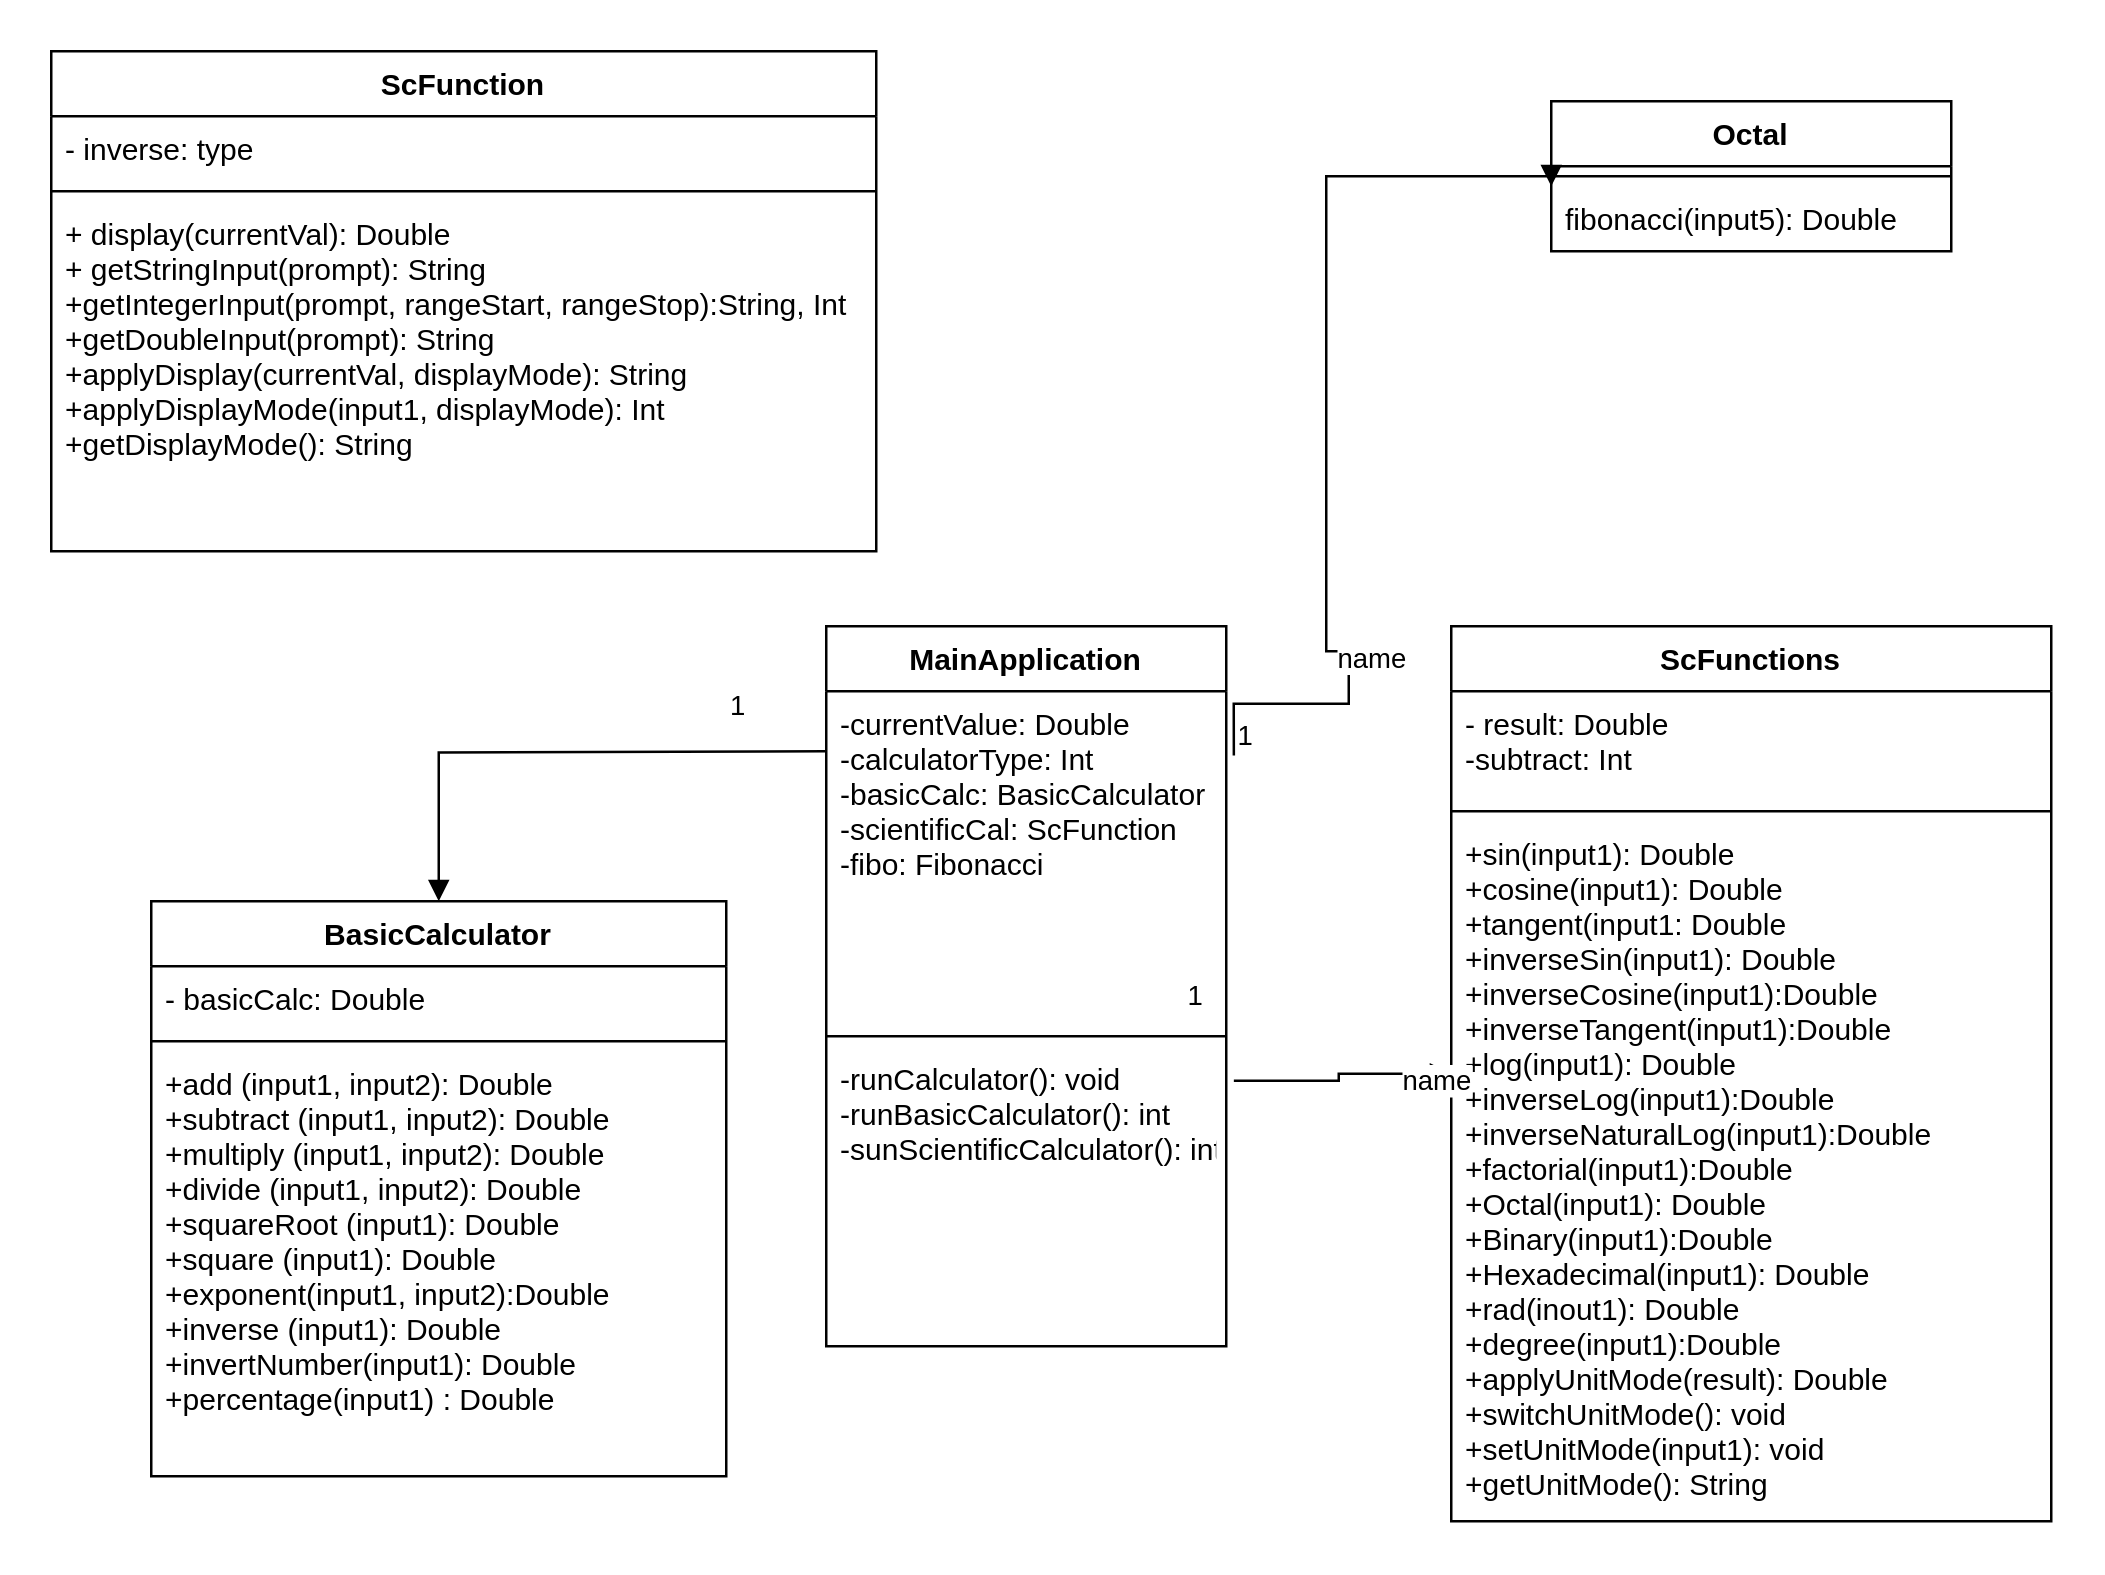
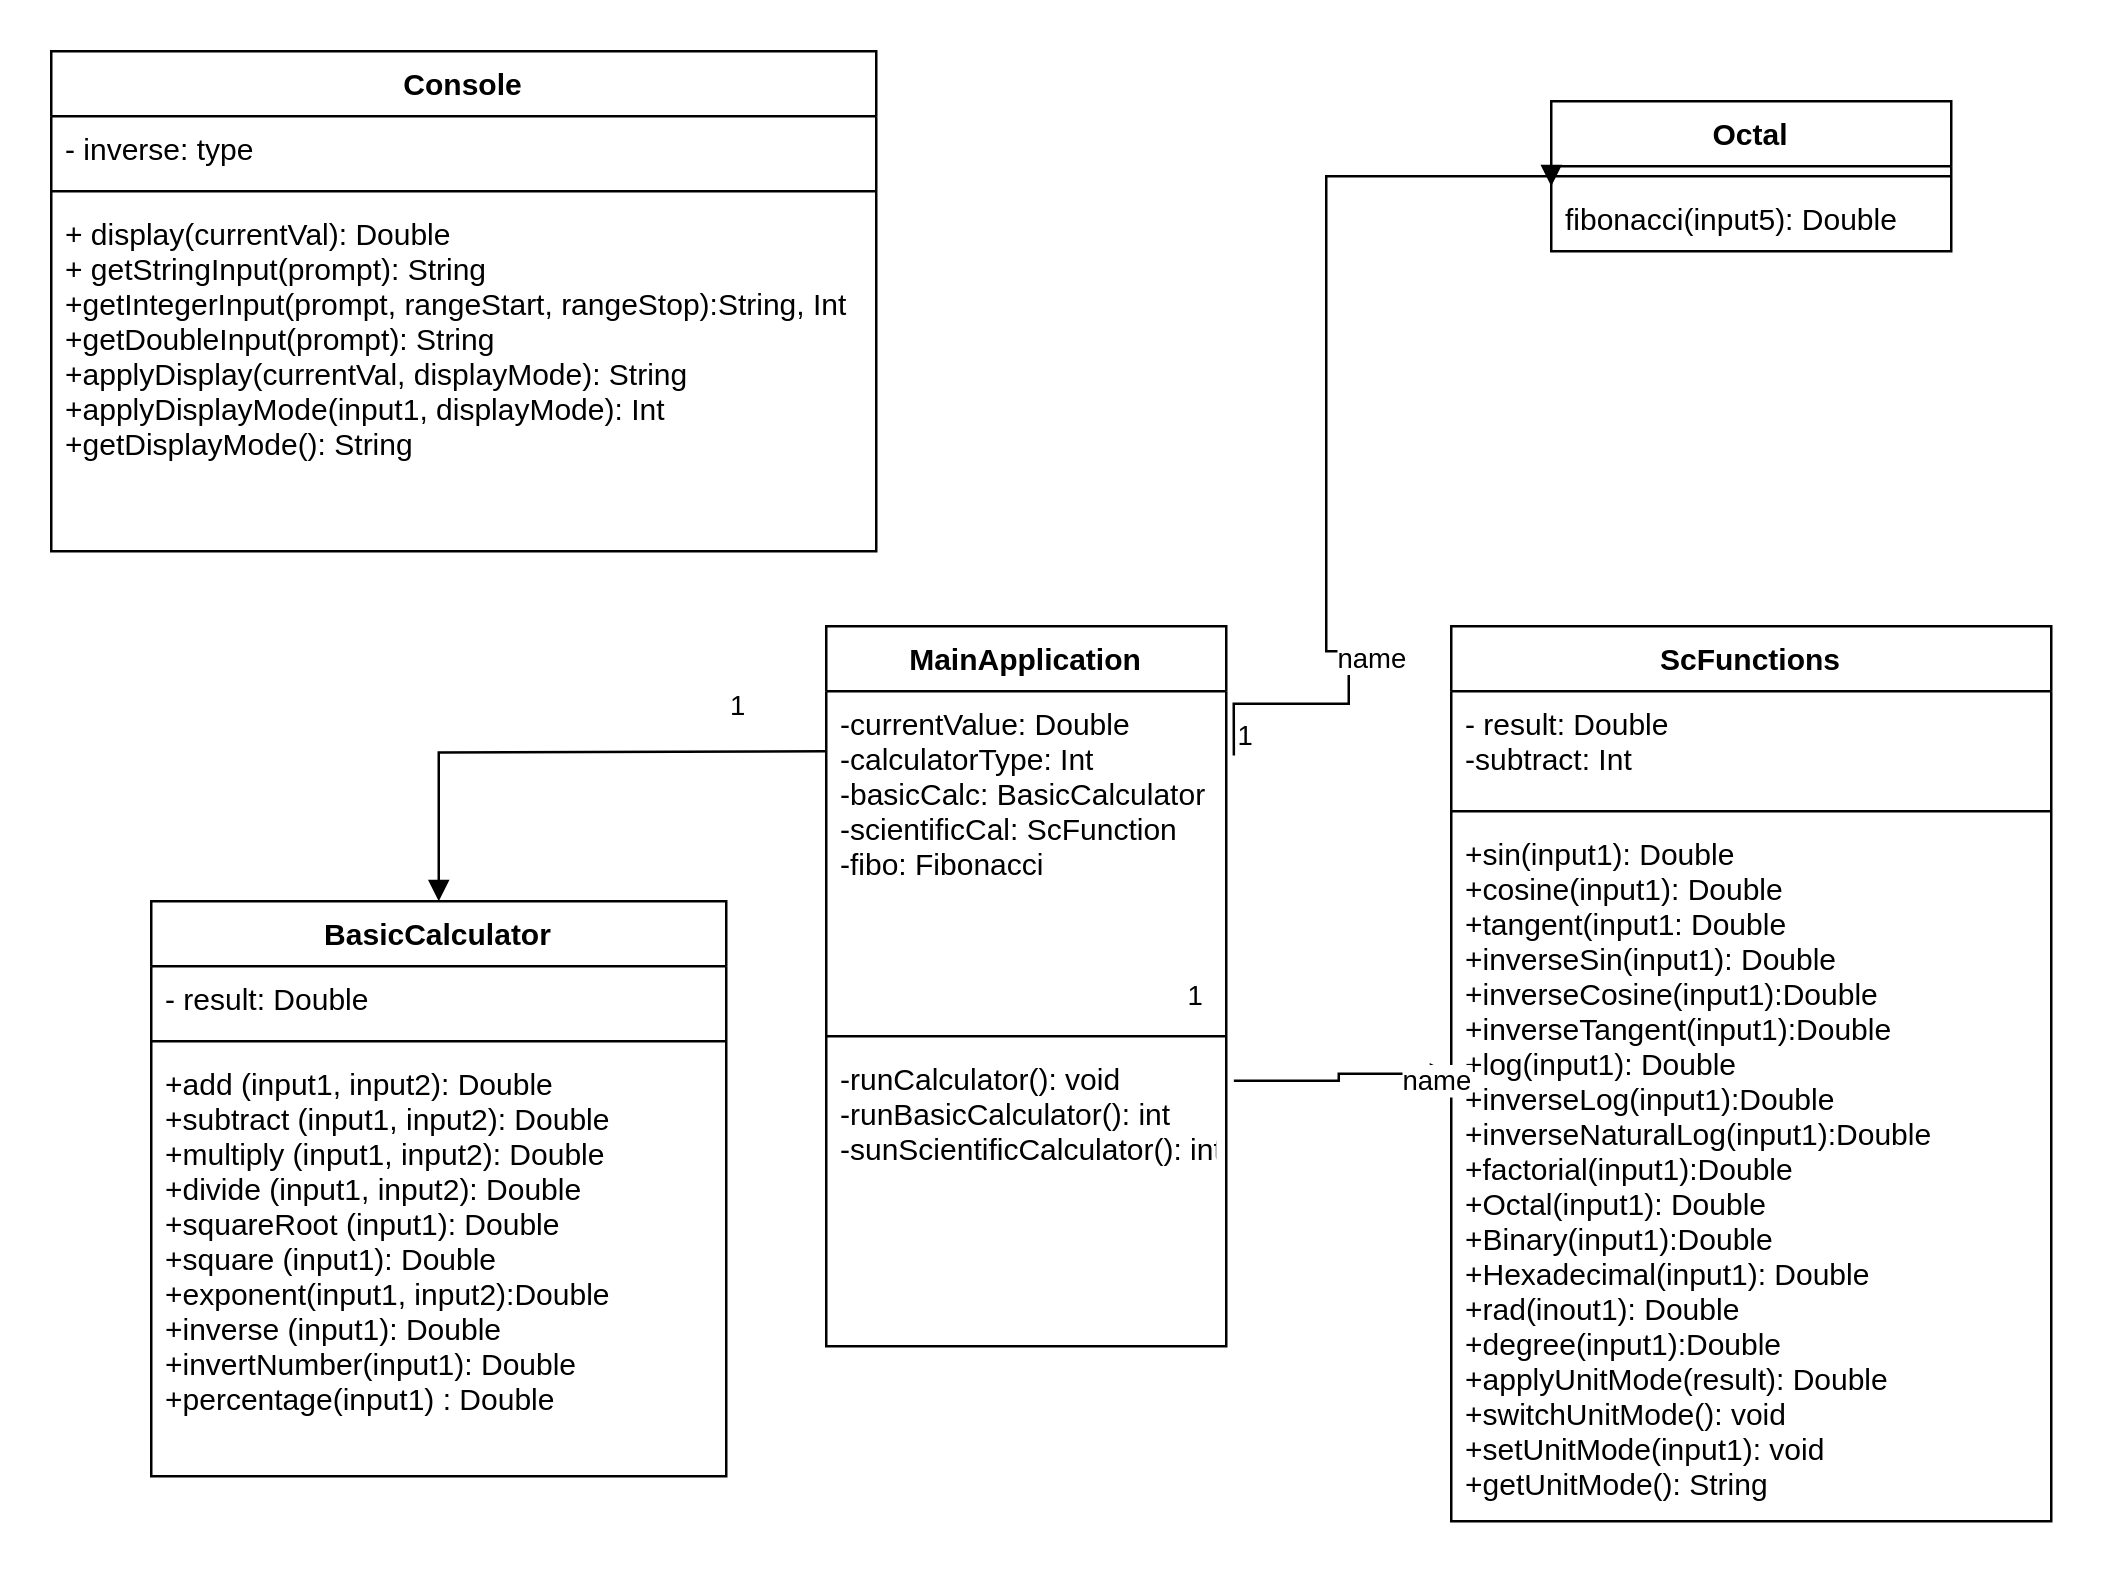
(463, 85) -> (463, 85)
(301, 1000) -> (280, 1000)
